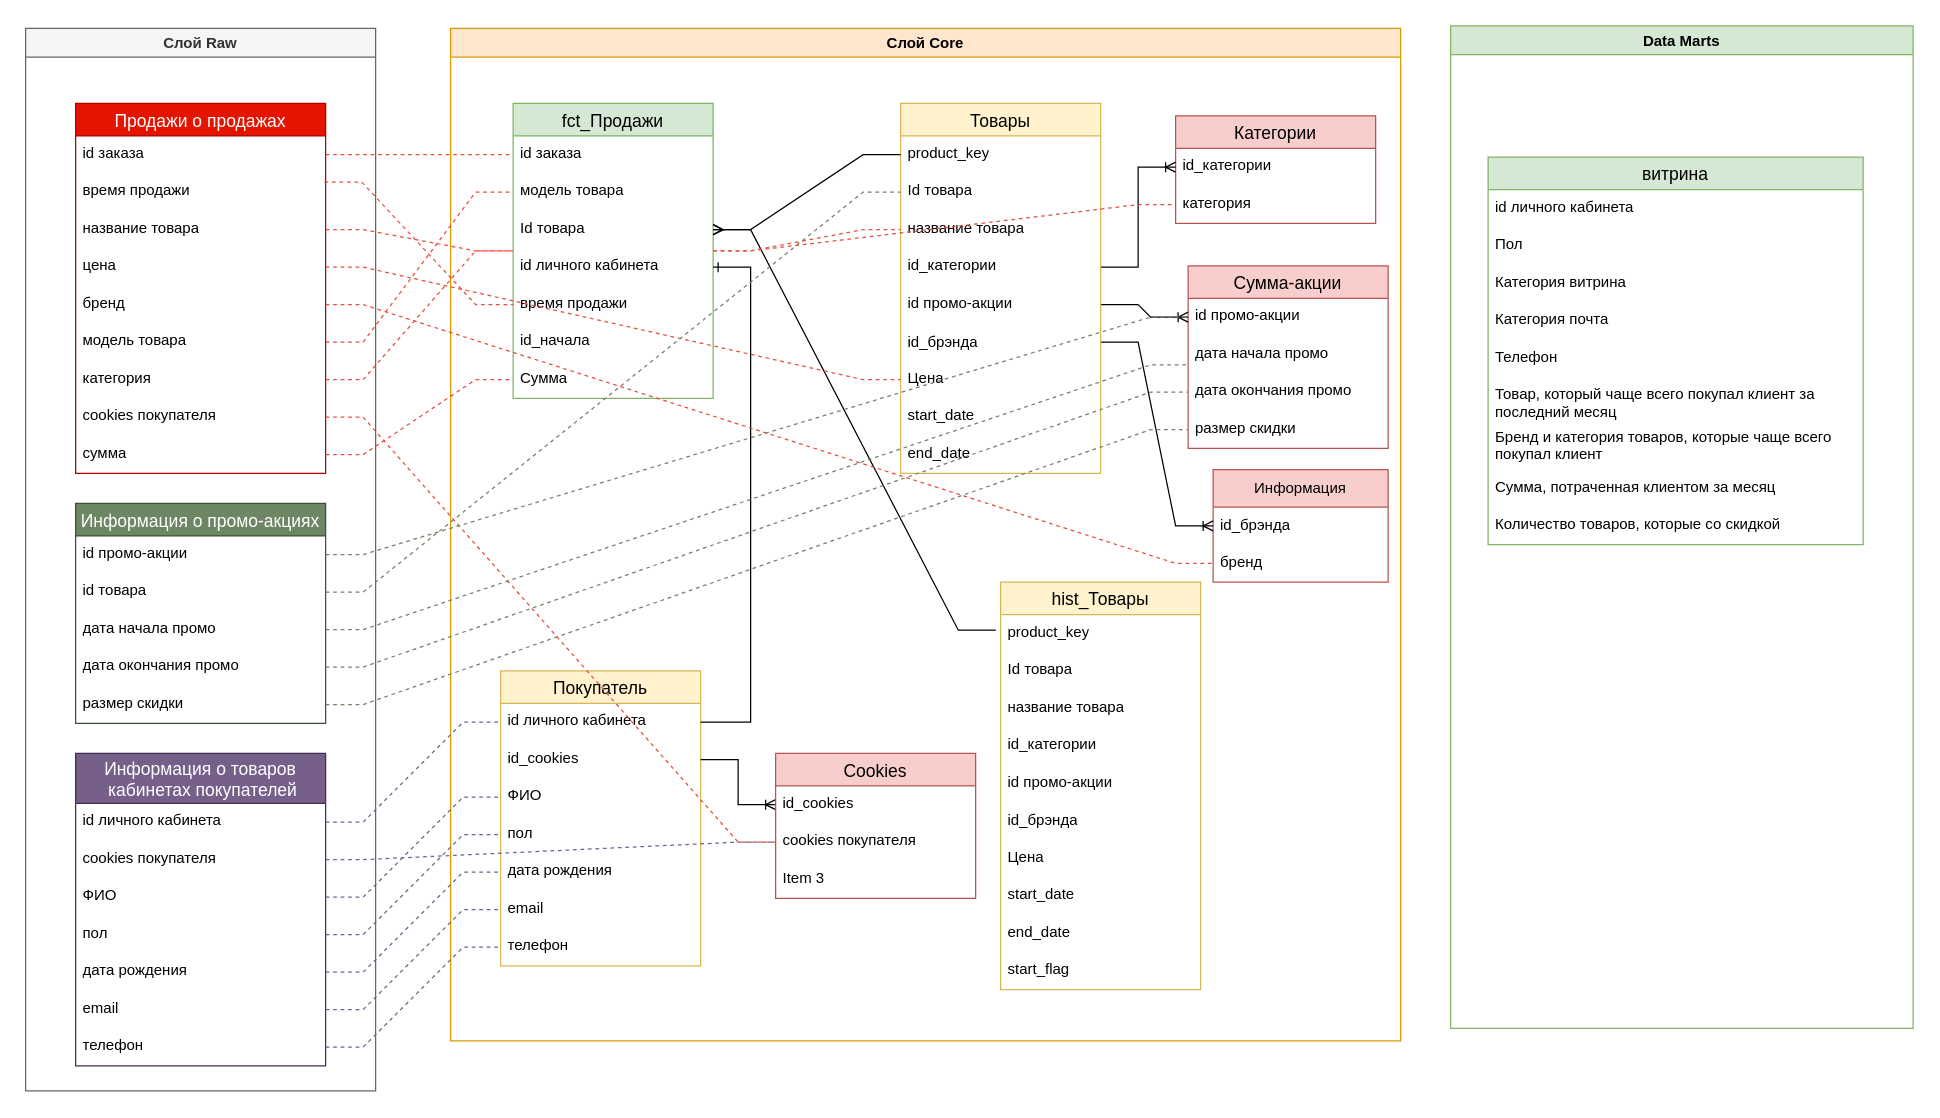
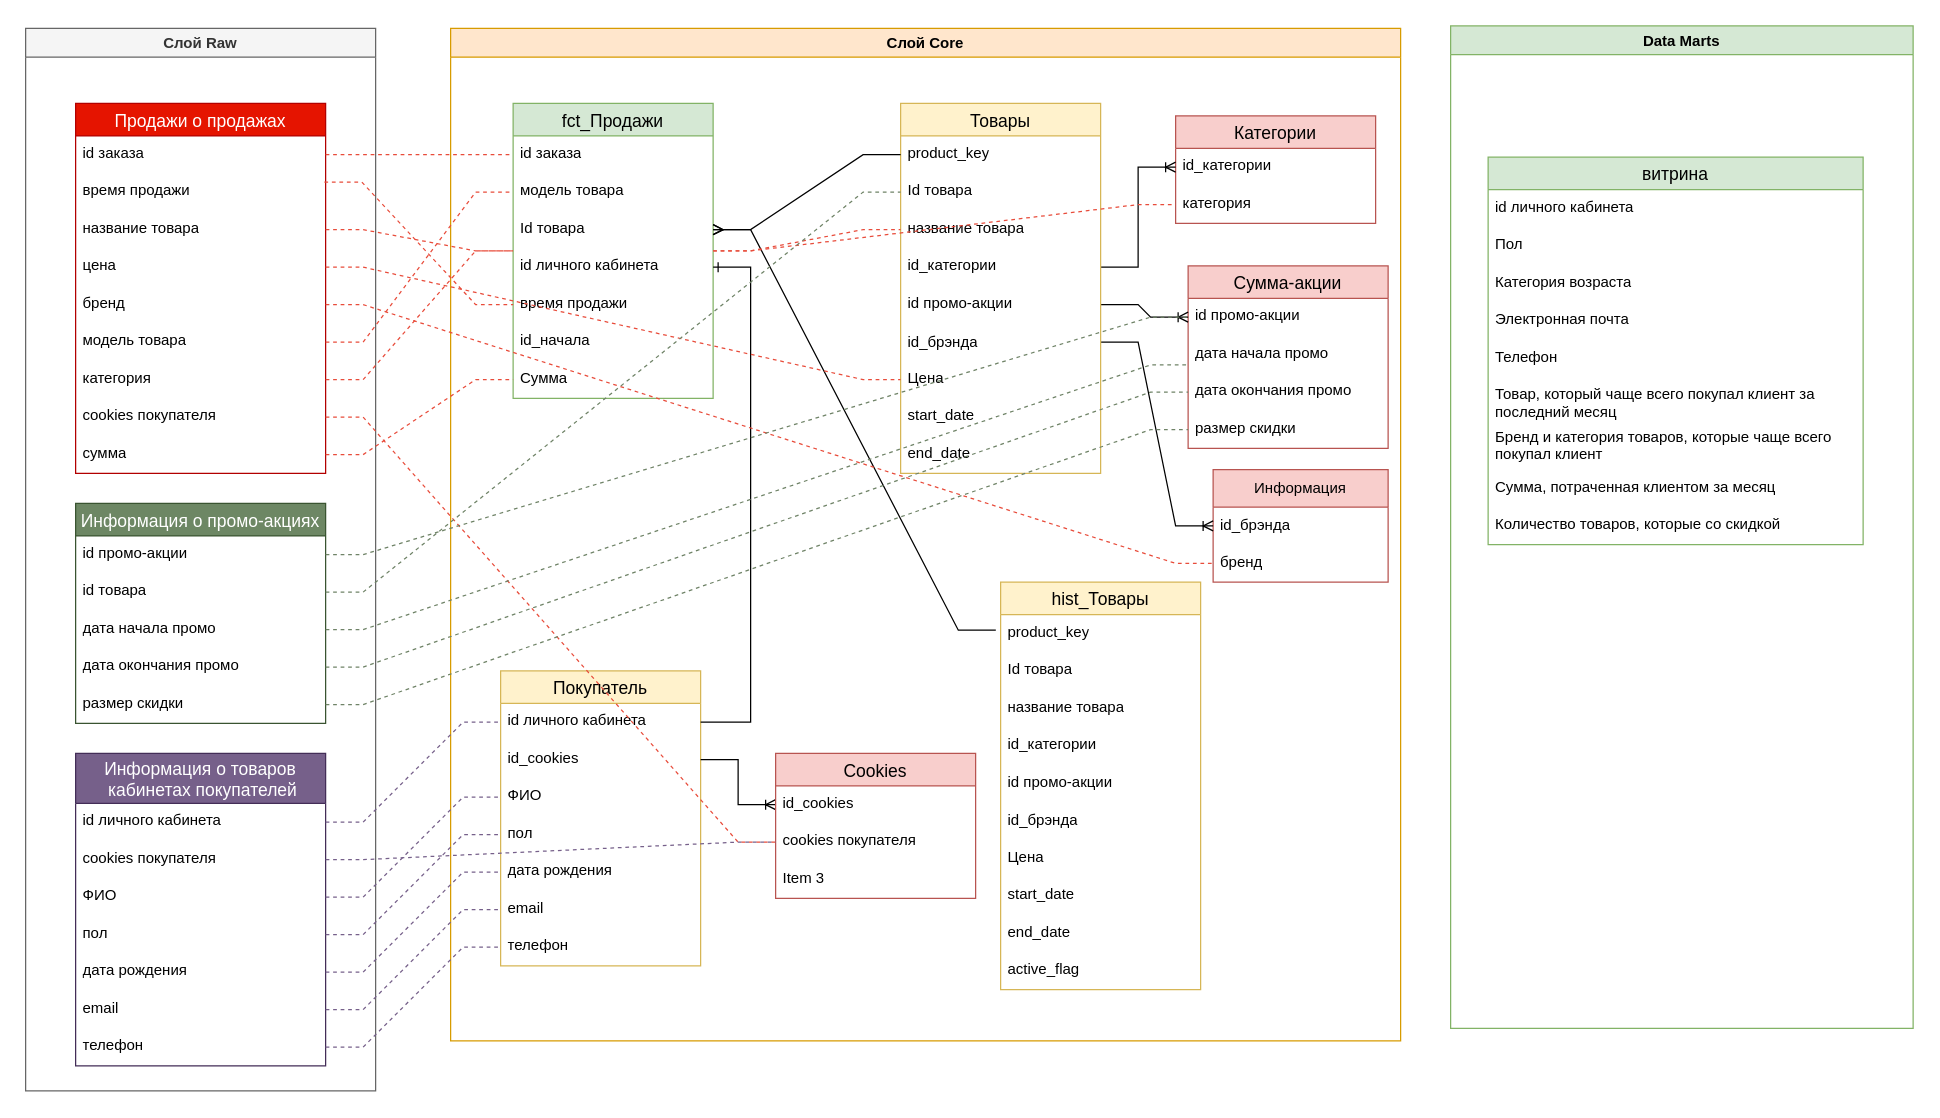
(1565, 282) -> (1569, 282)
(1557, 320) -> (1565, 320)
(1048, 970) -> (1050, 970)
